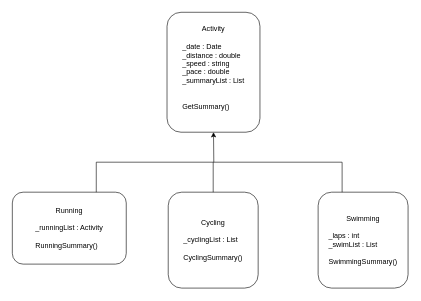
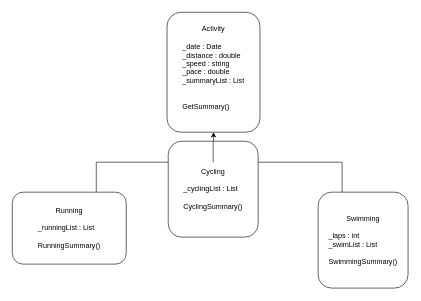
(69, 228) -> (69, 228)
(213, 240) -> (213, 189)
